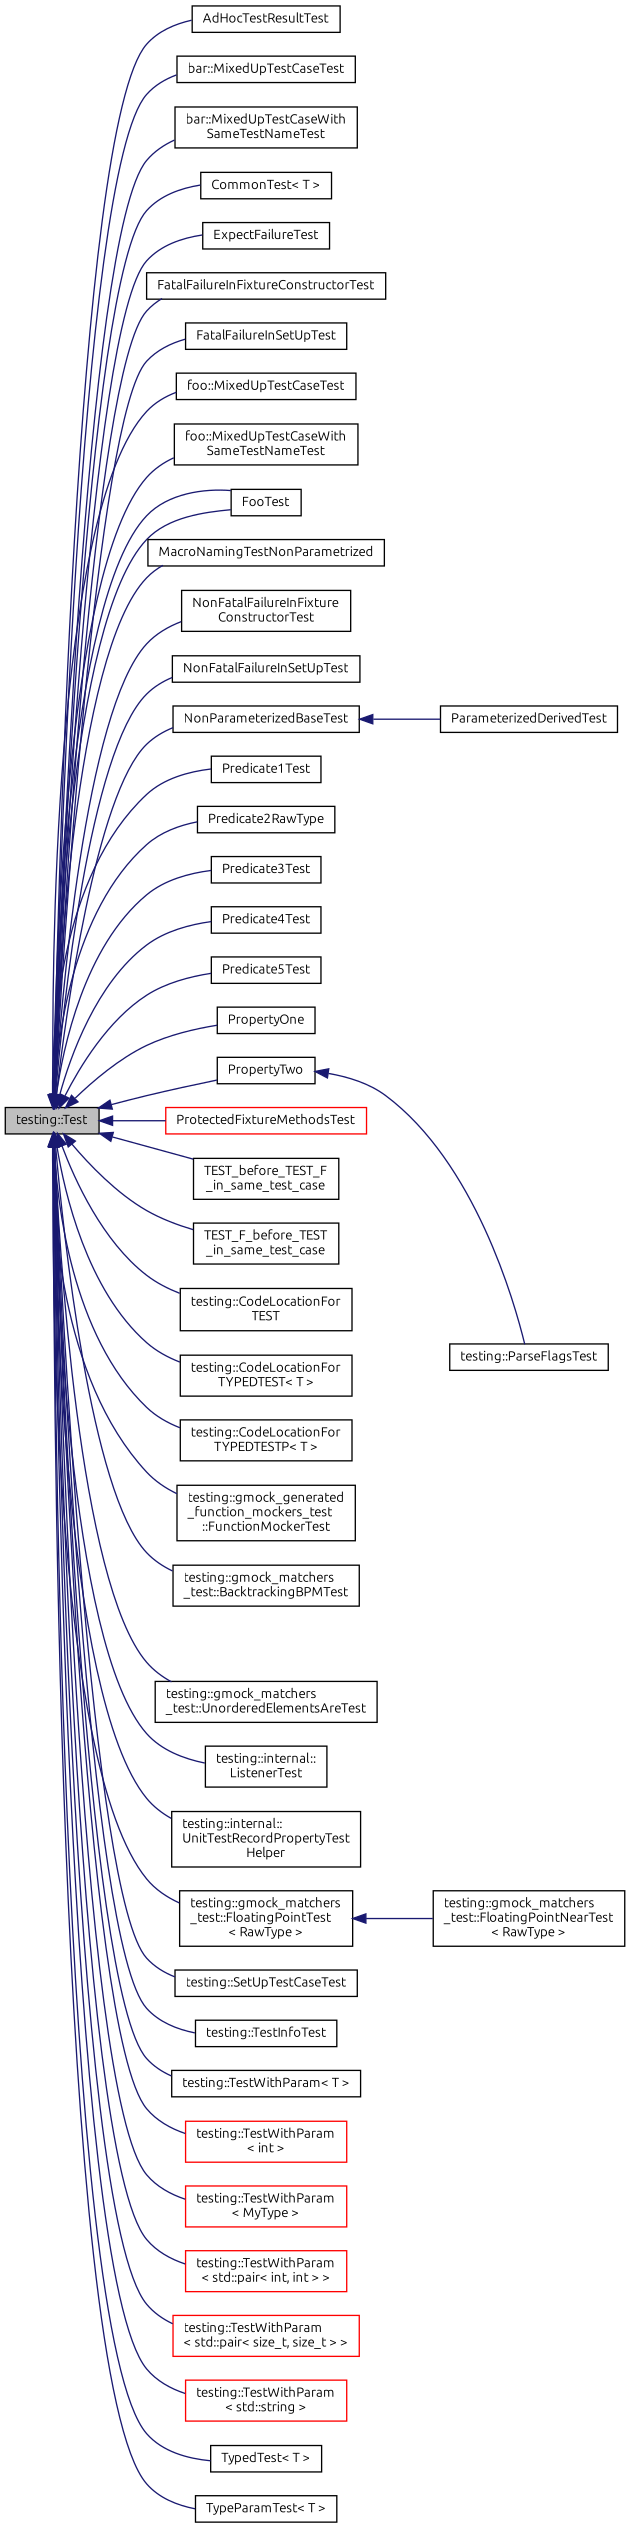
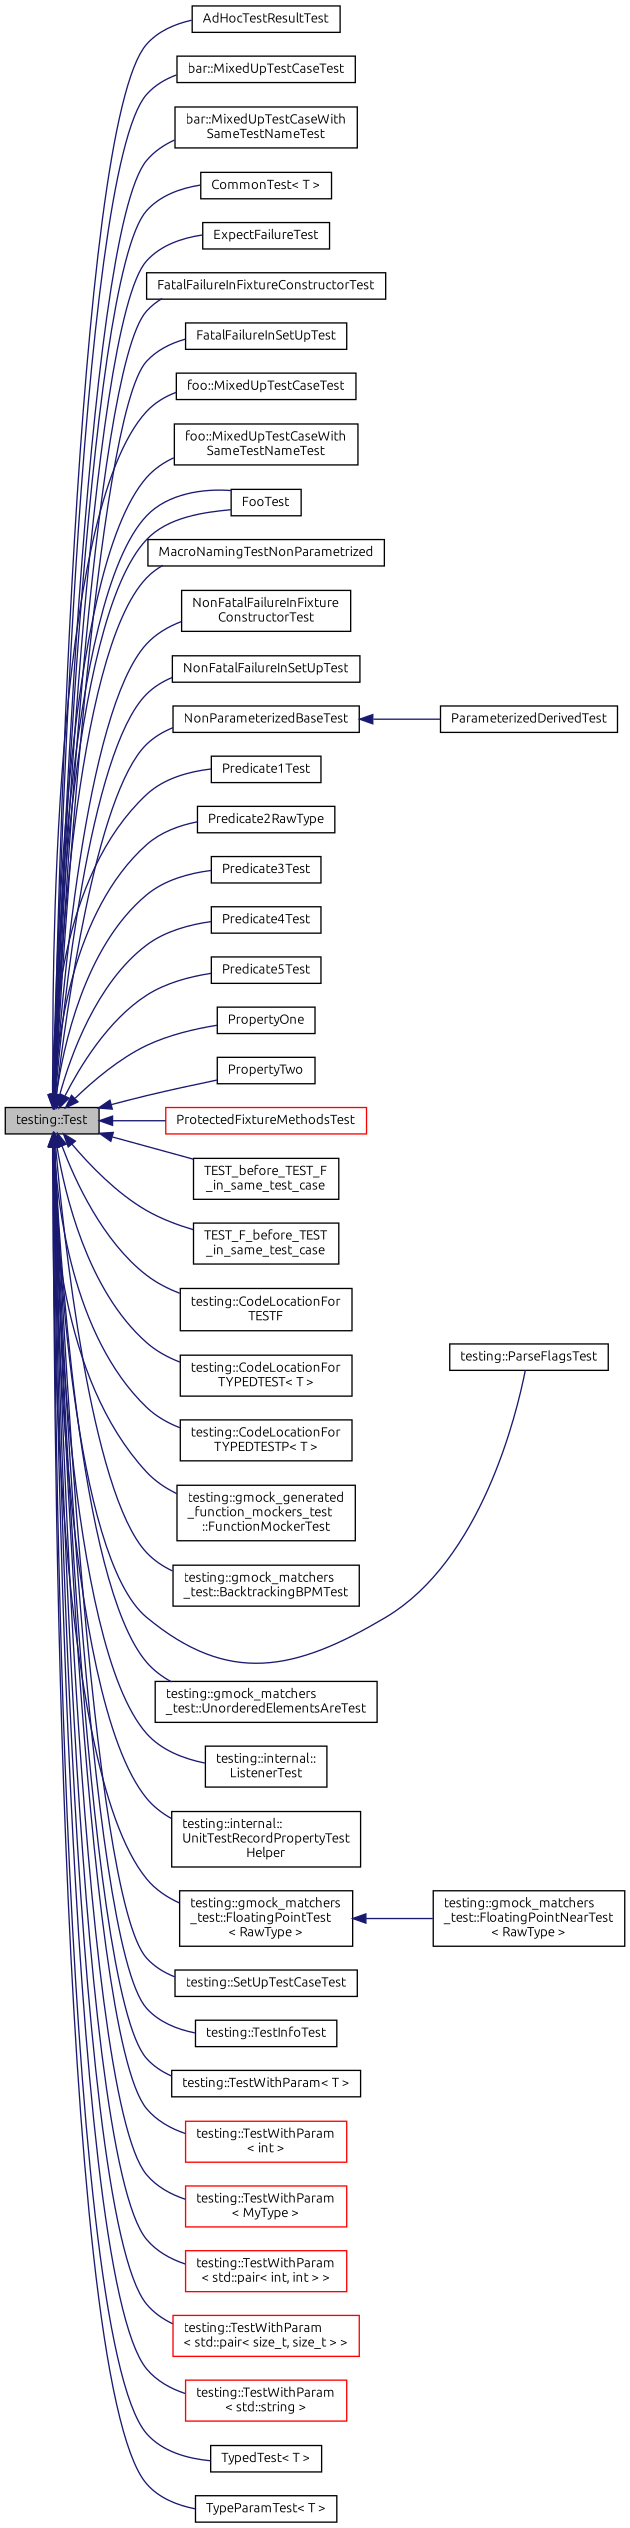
(459, 1182) -> (173, 1637)
(266, 1310) -> (266, 1310)
